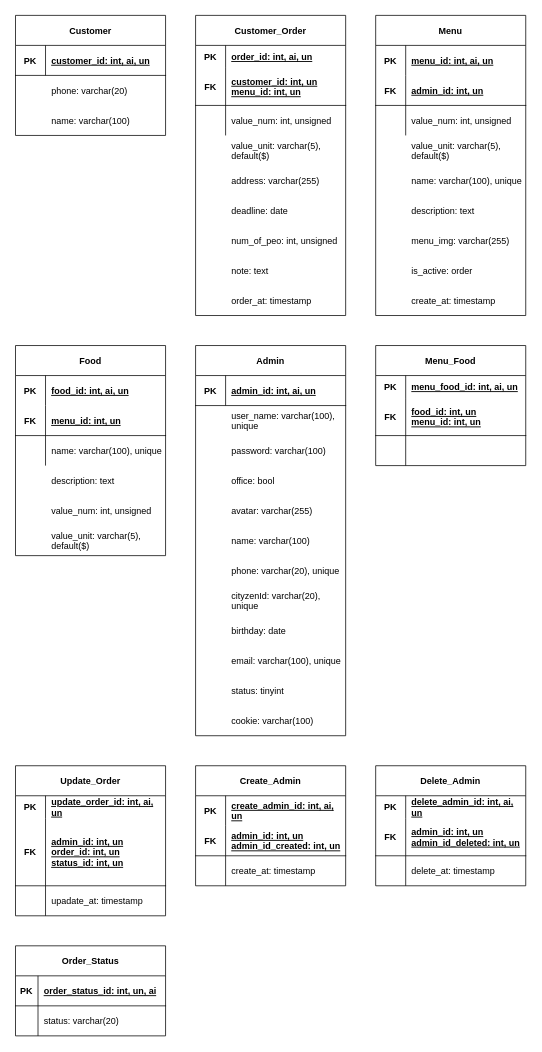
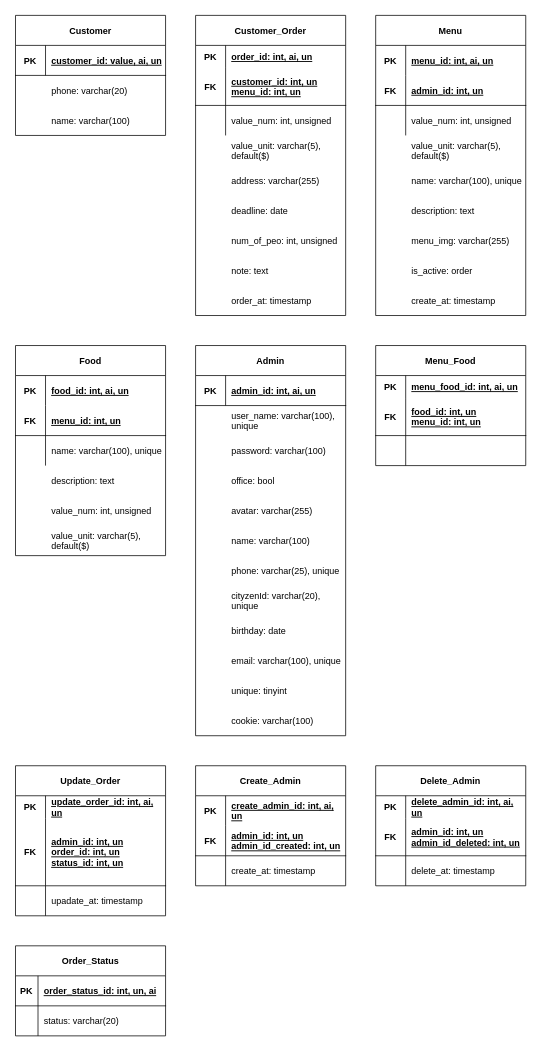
(101, 61) -> (106, 61)
(291, 571) -> (291, 571)
(264, 691) -> (263, 691)
